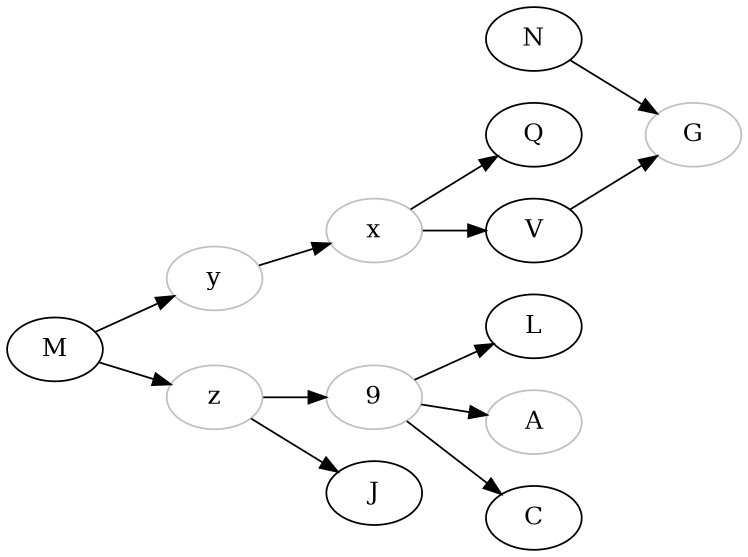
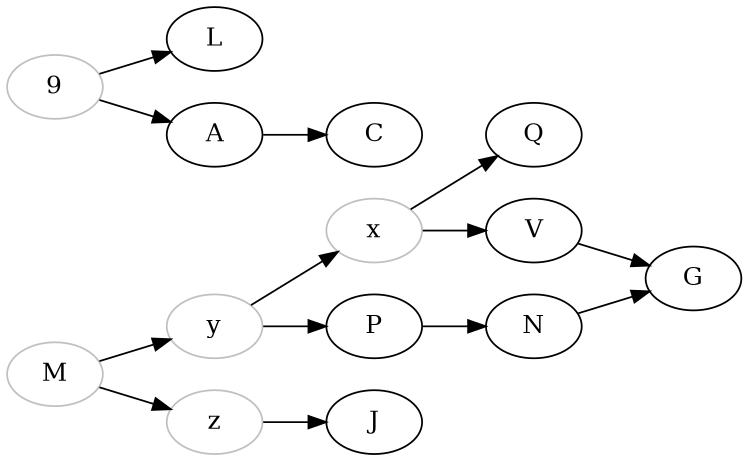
(693, 135) -> (693, 278)
none -> (374, 326)
(55, 349) -> (55, 374)
(286, 397) -> none
(534, 422) -> (215, 135)
(447, 452) -> (286, 135)
